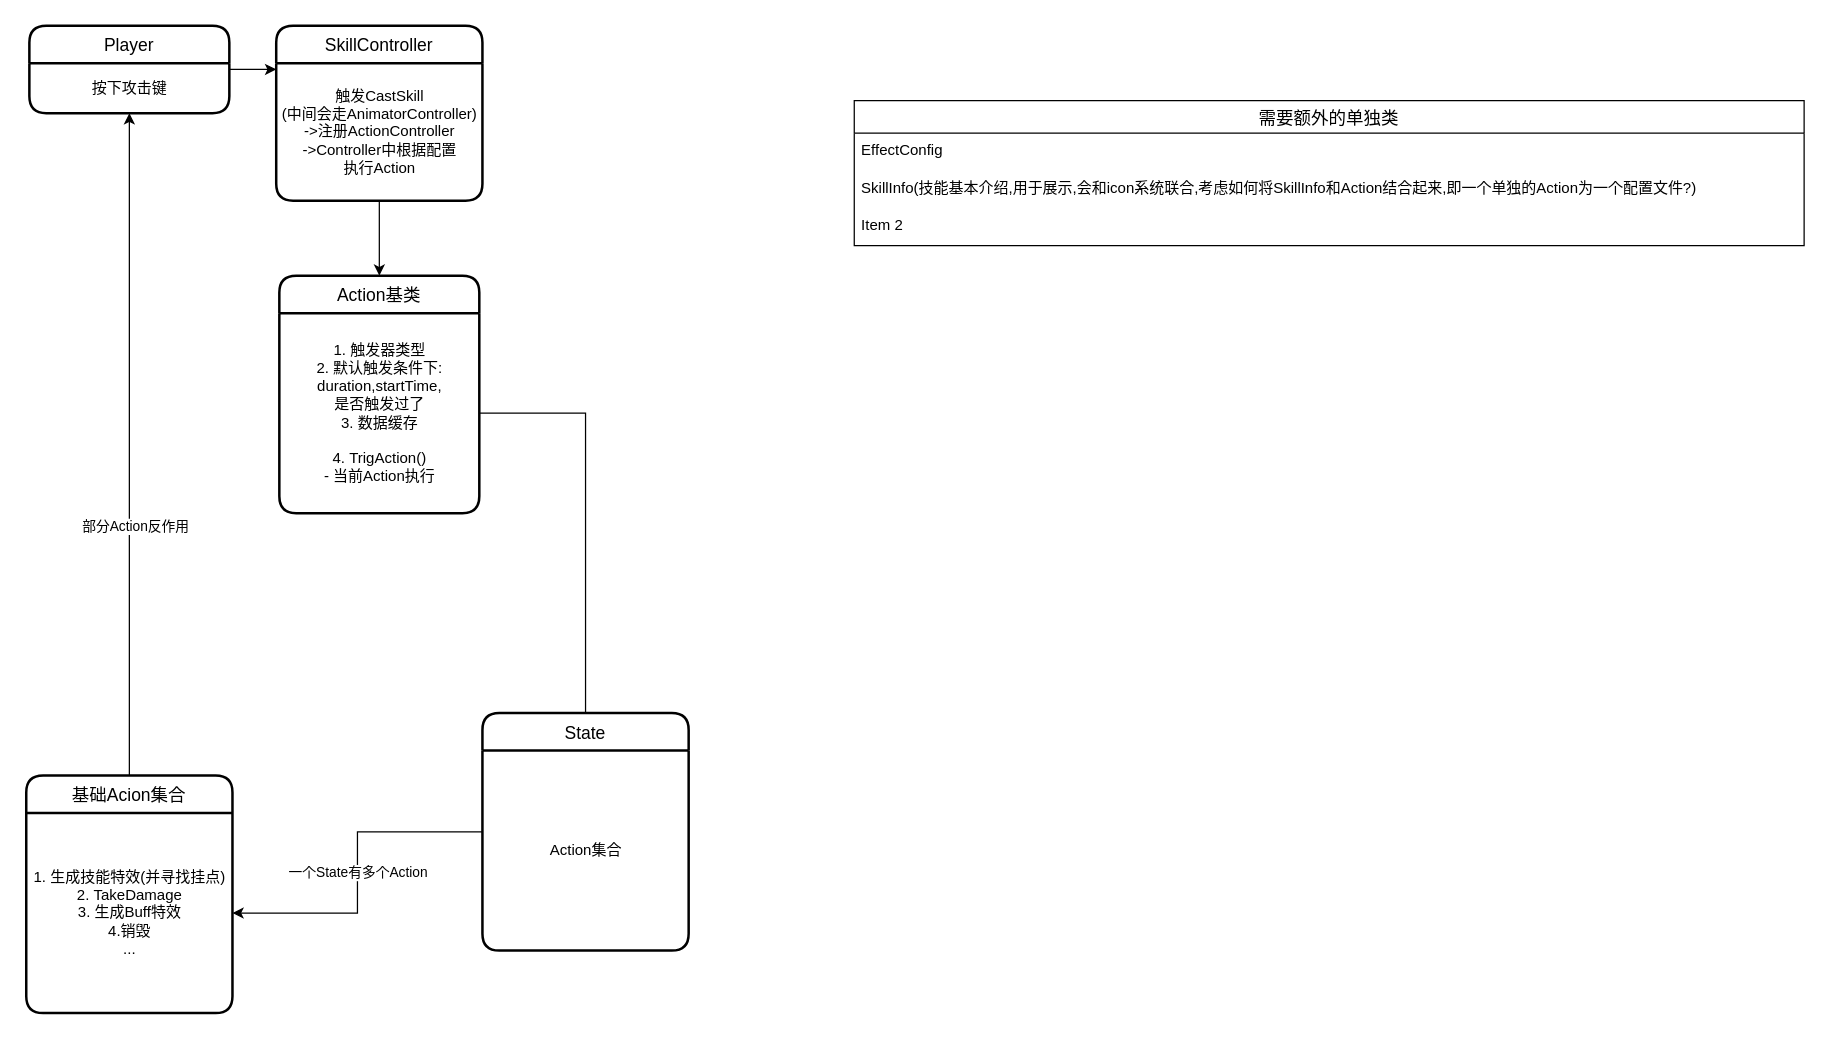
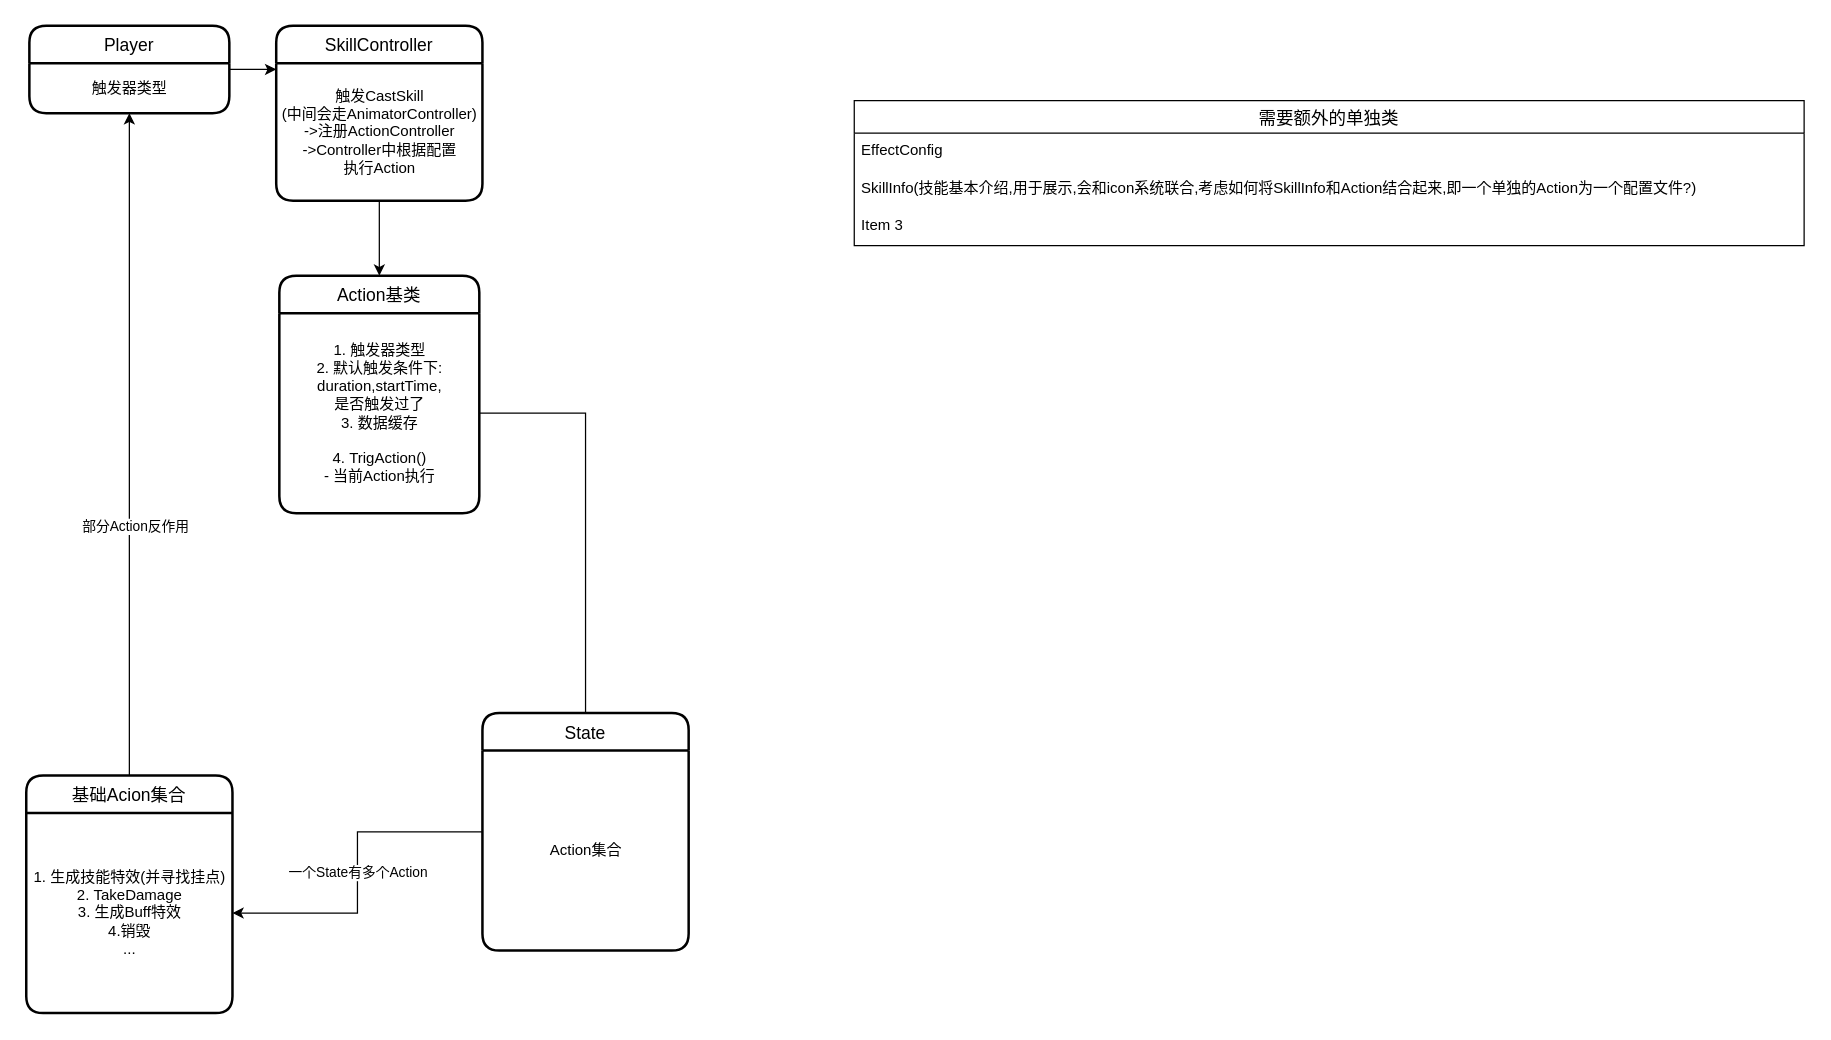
(130, 88) -> (130, 88)
(885, 225) -> (885, 225)
